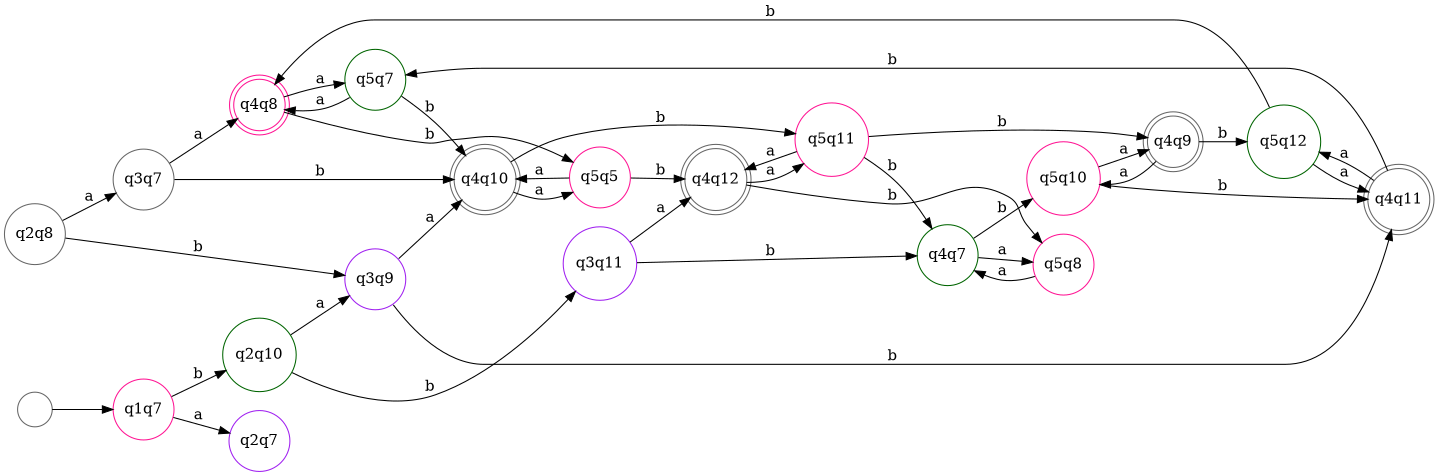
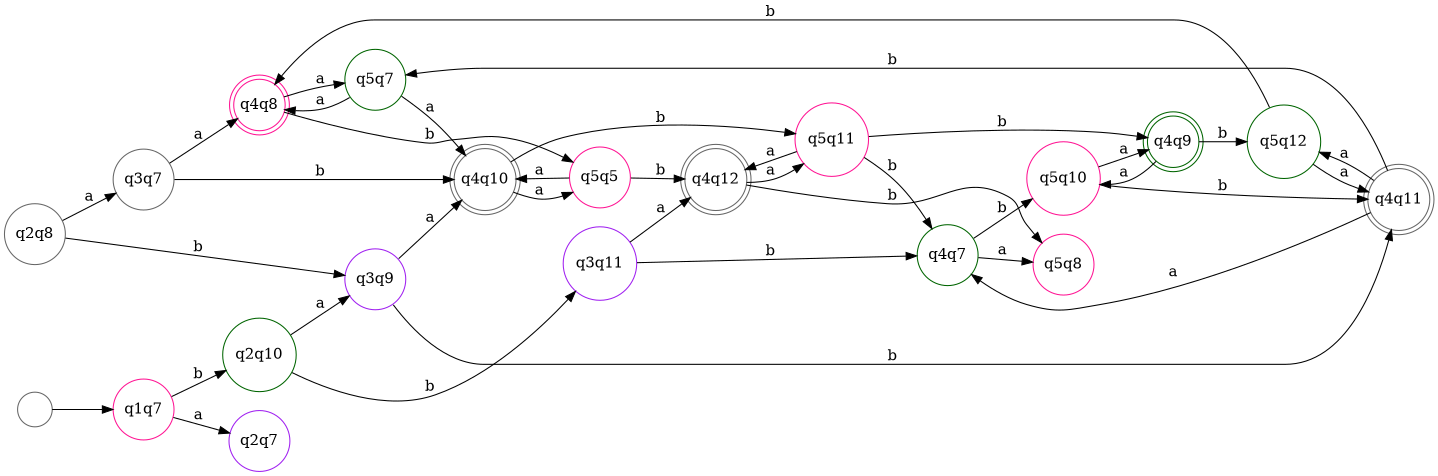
(430, 108) -> (430, 108)
(1173, 142) -> (1173, 142)
(1009, 281) -> (1178, 286)
